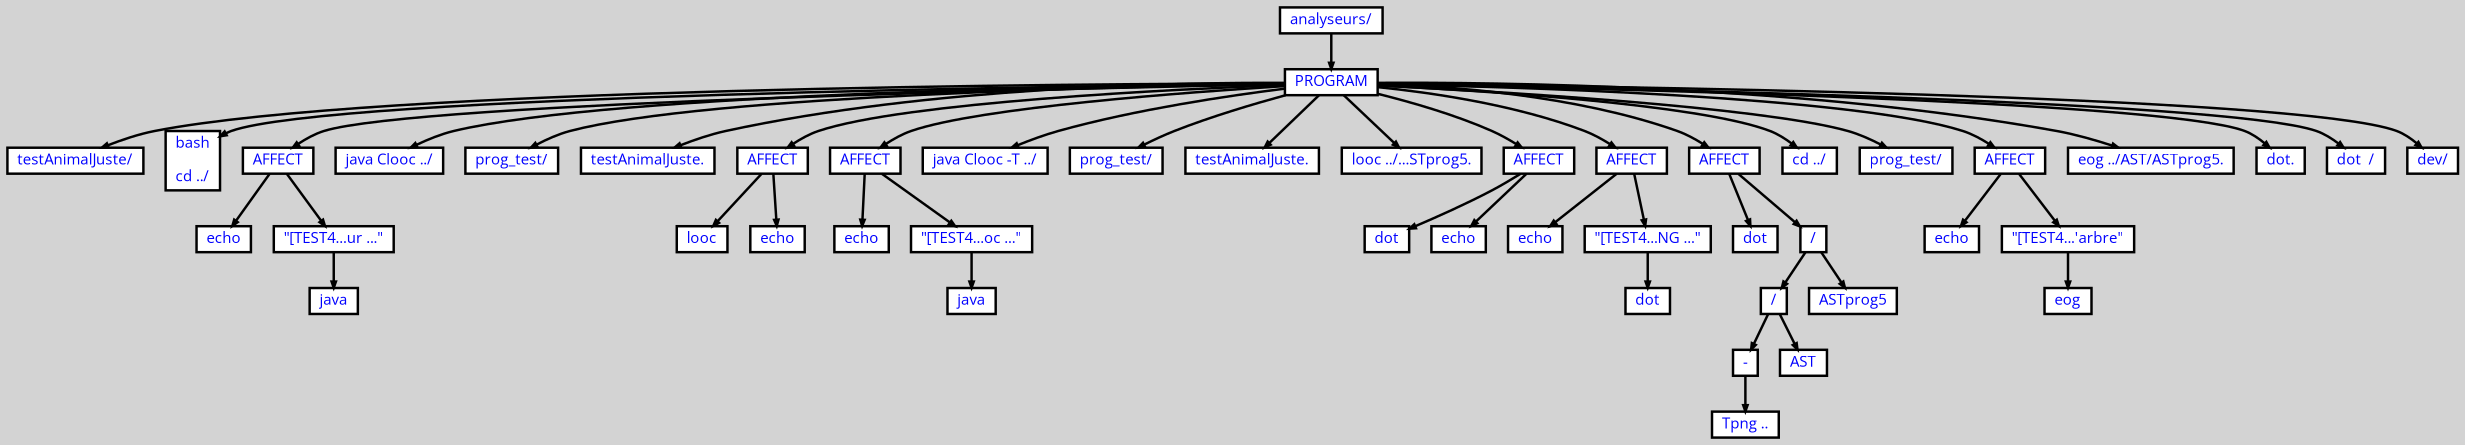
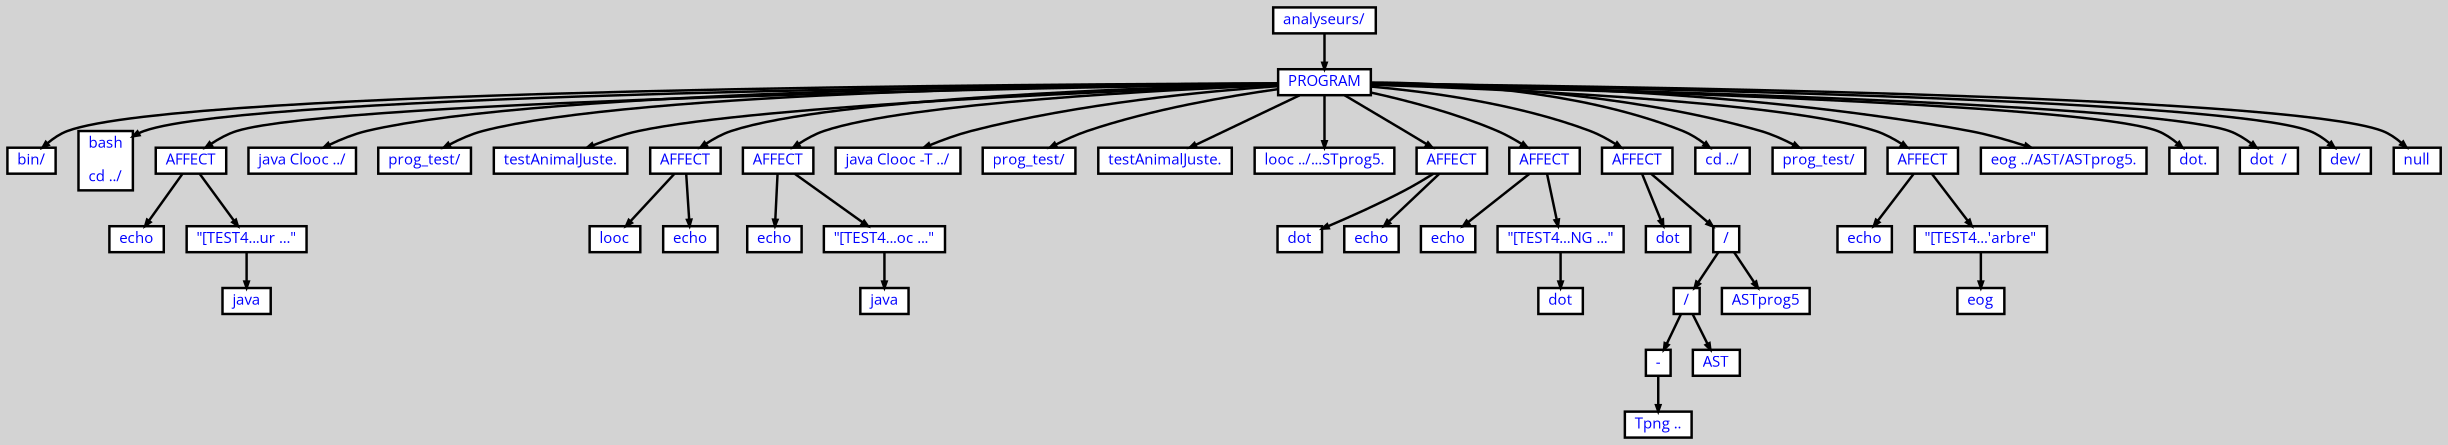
(75, 161) -> (32, 161)
none -> (2417, 161)
